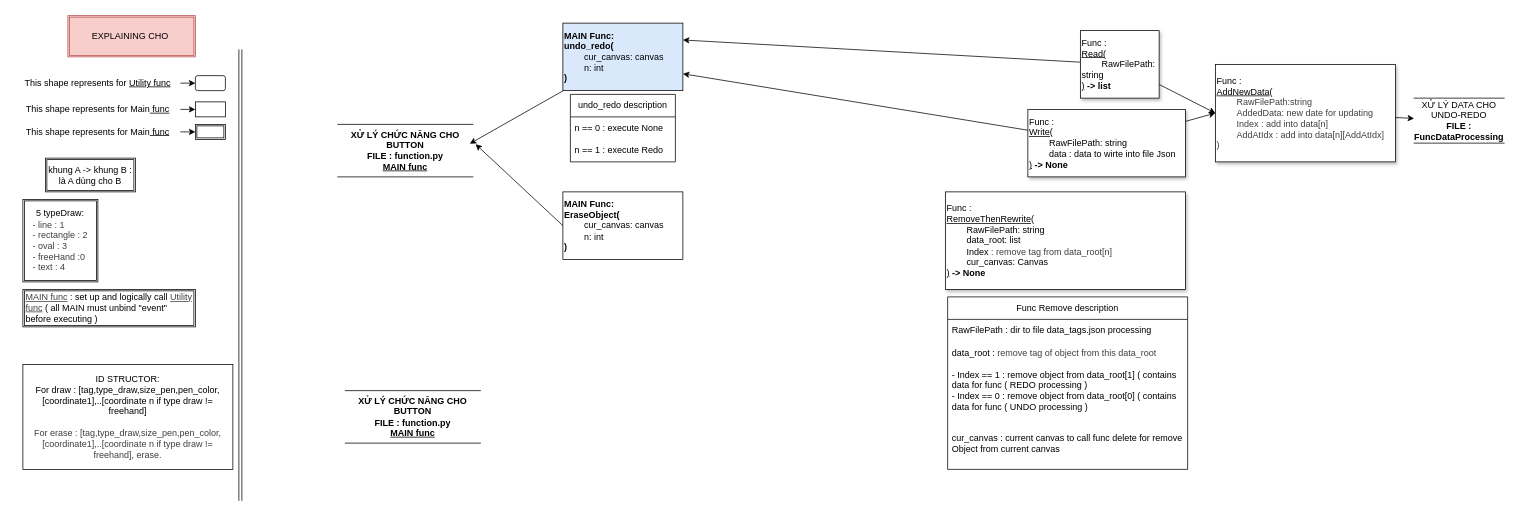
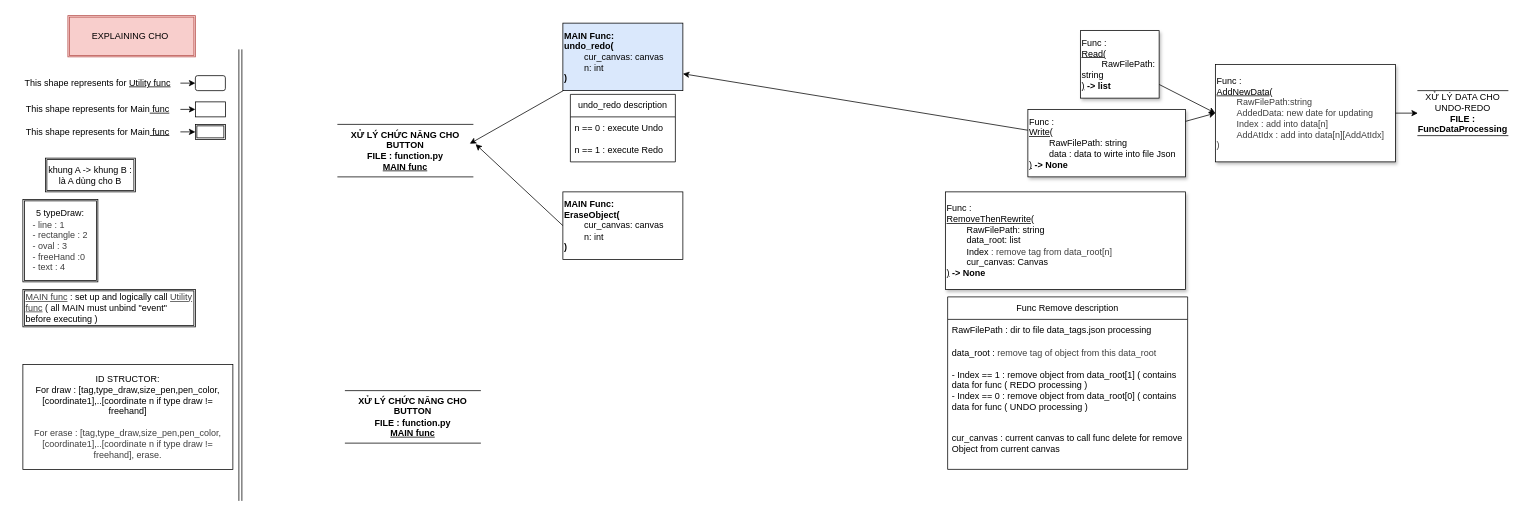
(882, 51) -> none
(1459, 120) -> (1463, 113)
(621, 128) -> (621, 128)
